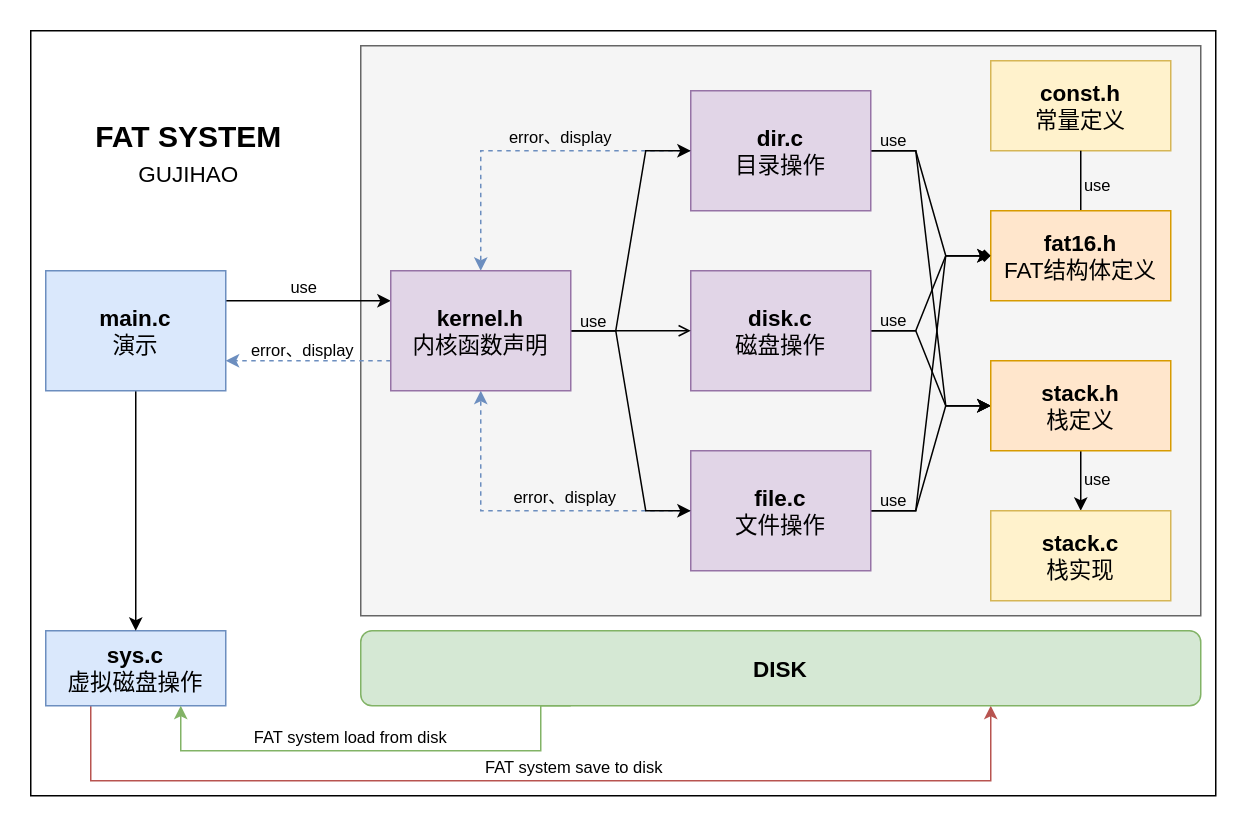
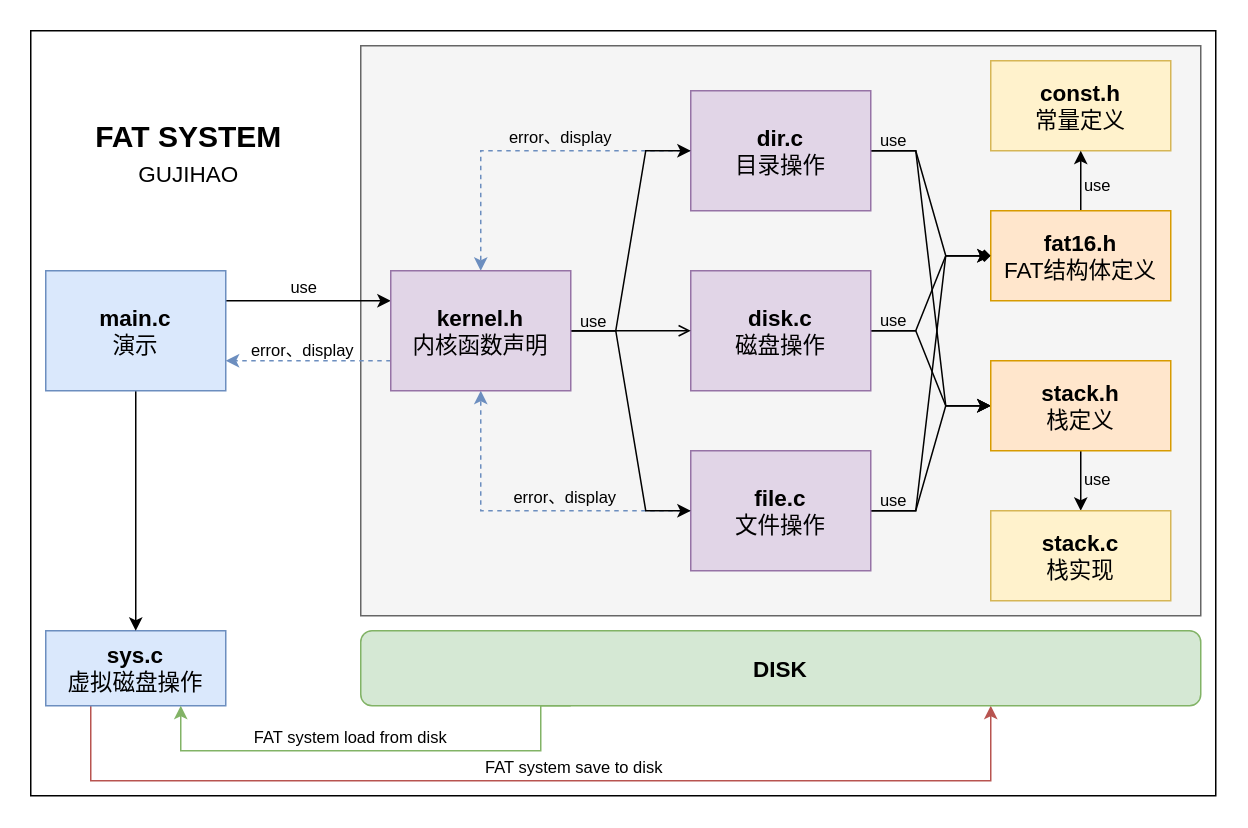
(1081, 157) -> (1081, 162)
